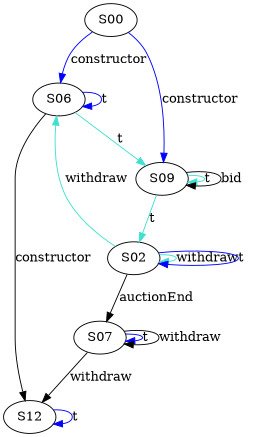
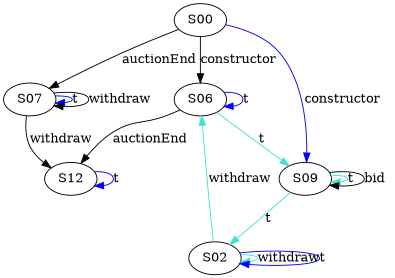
(73, 50) -> (200, 55)
(53, 258) -> (150, 139)
(119, 294) -> (117, 55)
